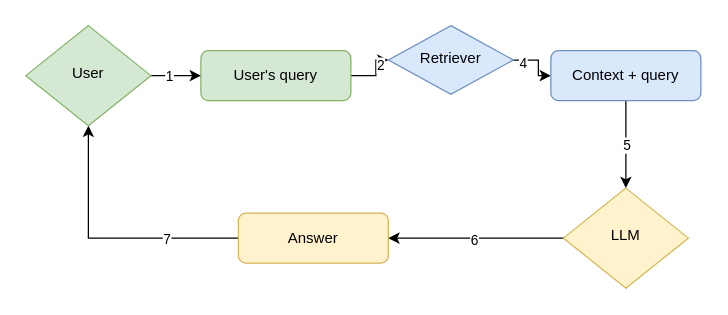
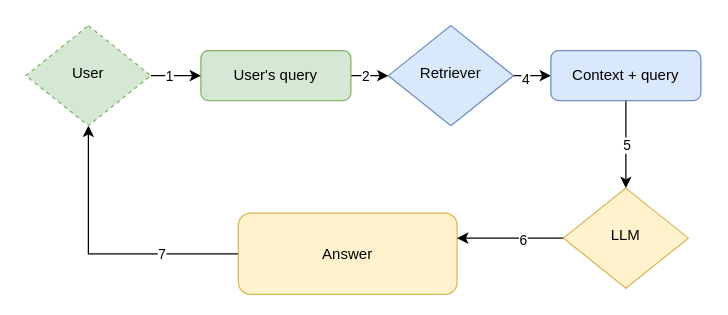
(451, 60) -> (451, 76)
(88, 76) -> (88, 76)
(313, 238) -> (348, 254)
